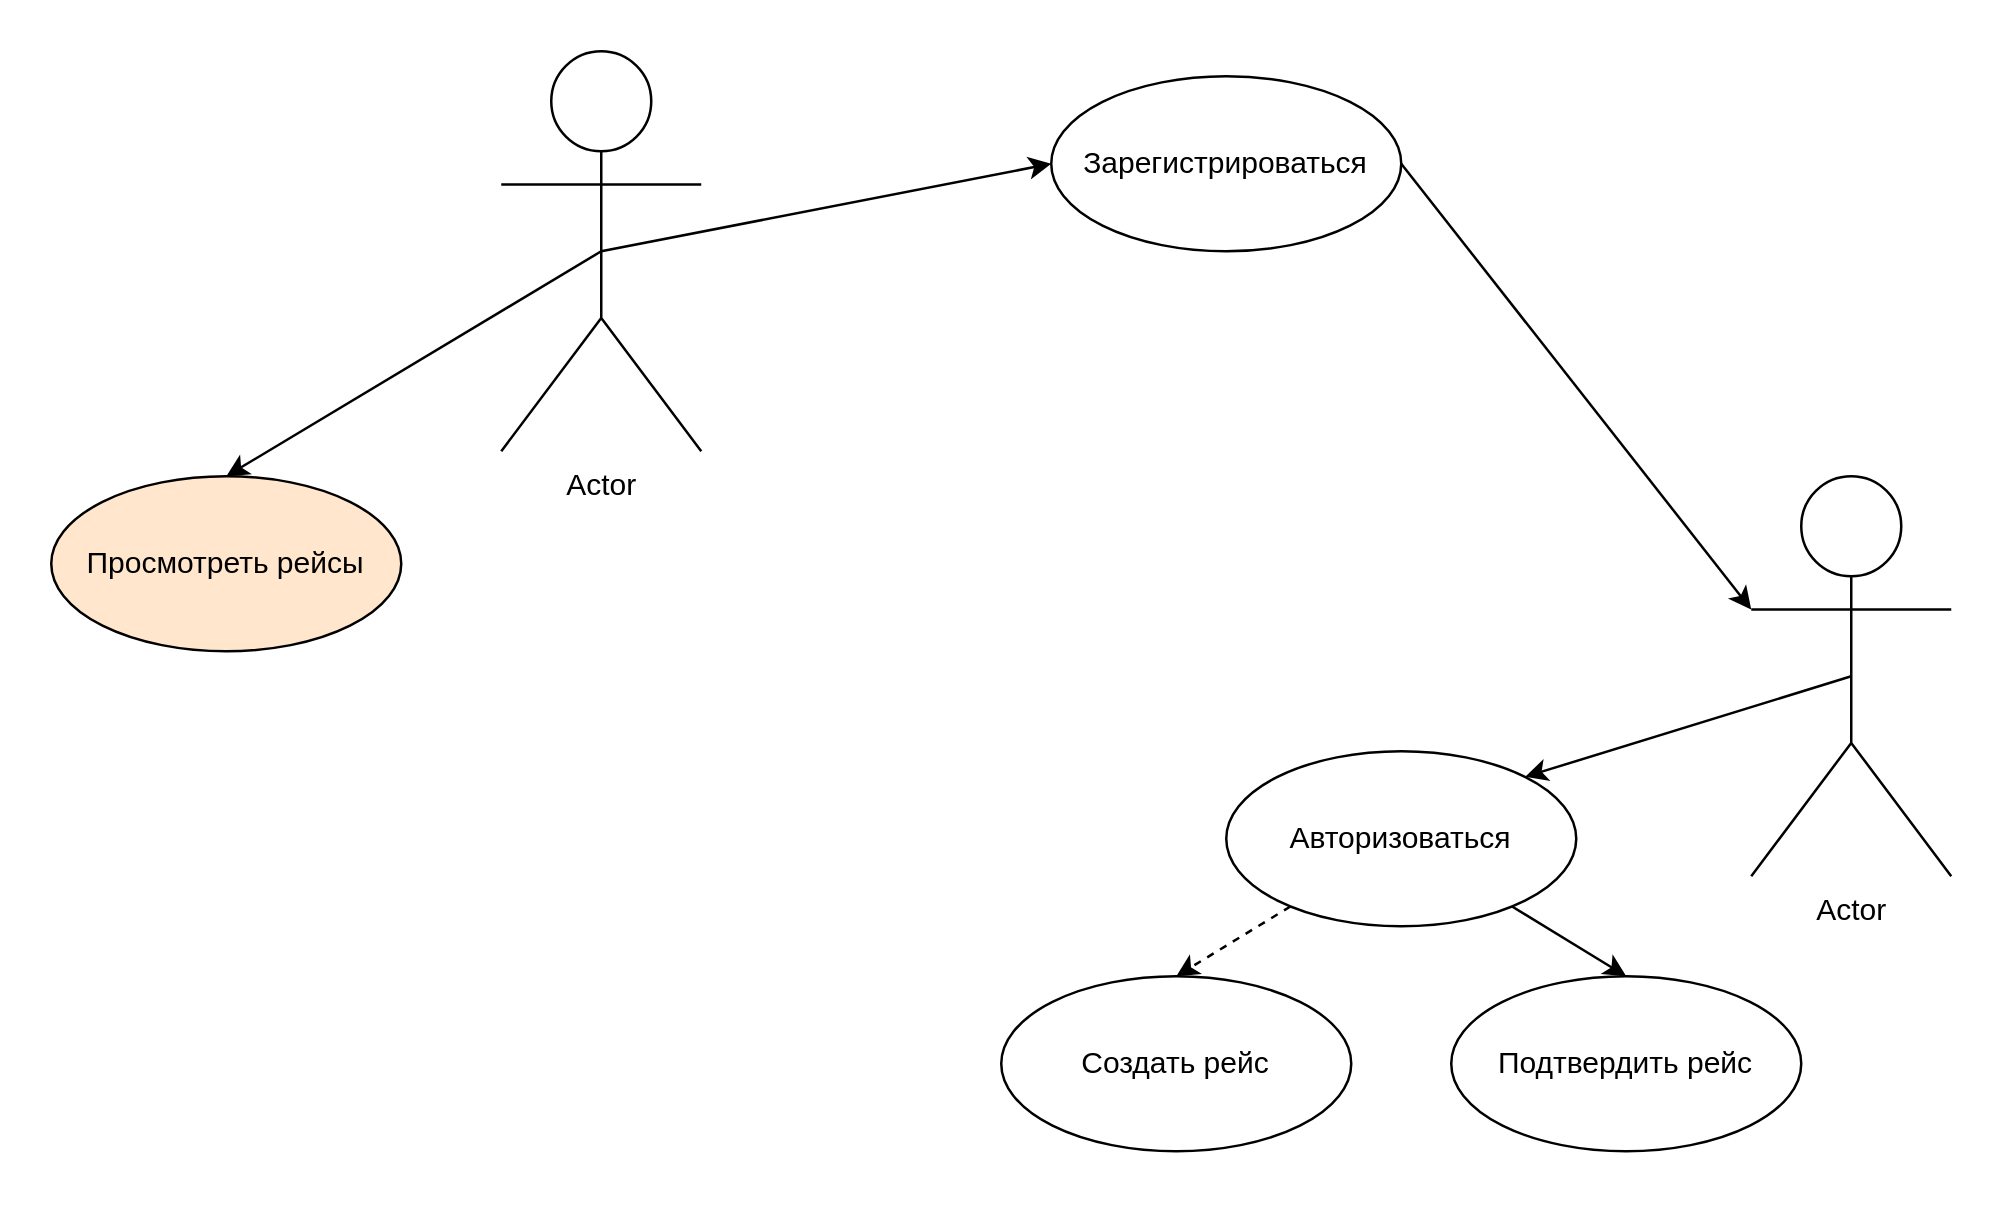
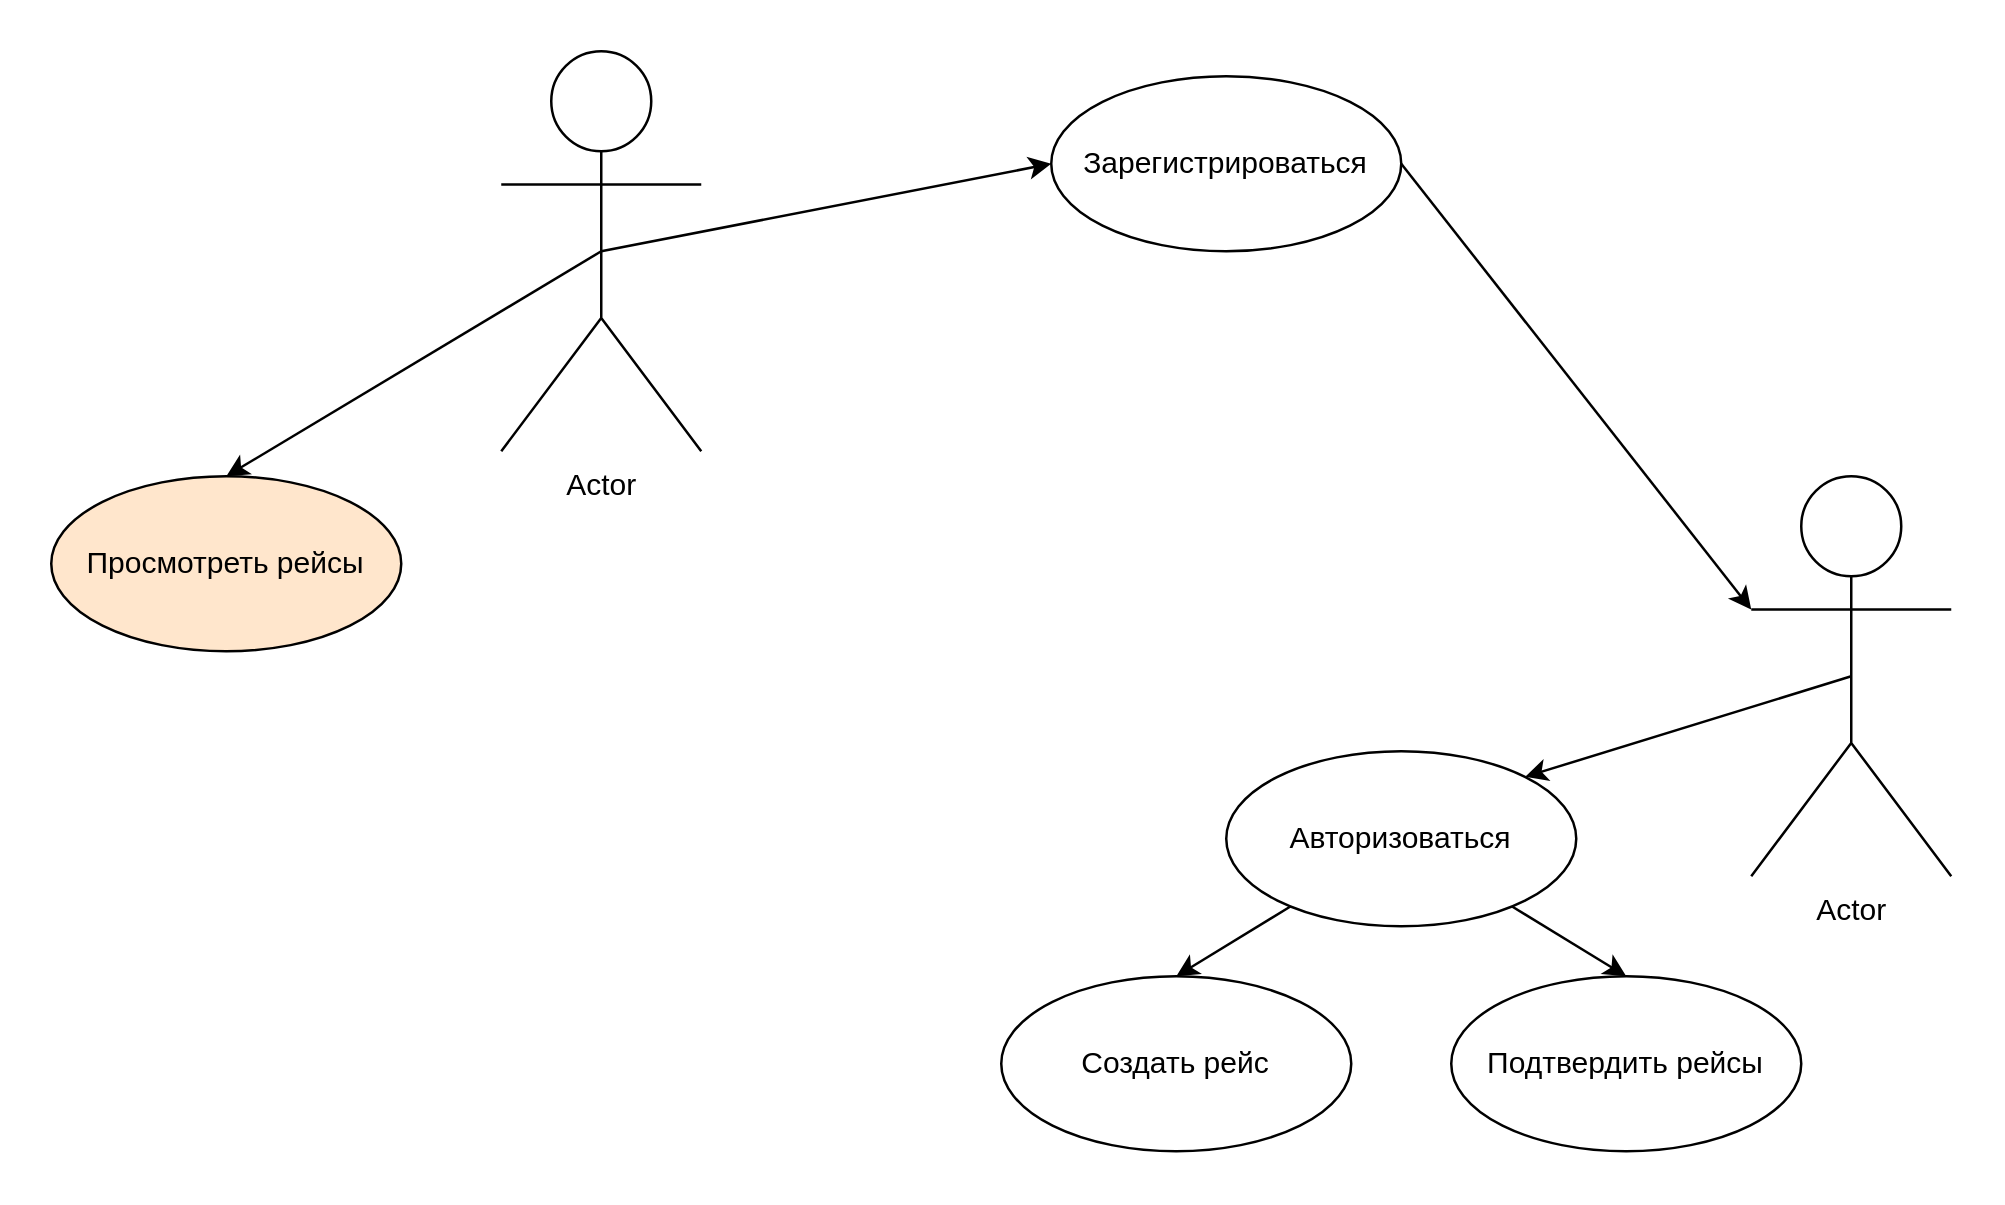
(1238, 939) -> (1238, 939)
(1626, 1064) -> (1626, 1064)
